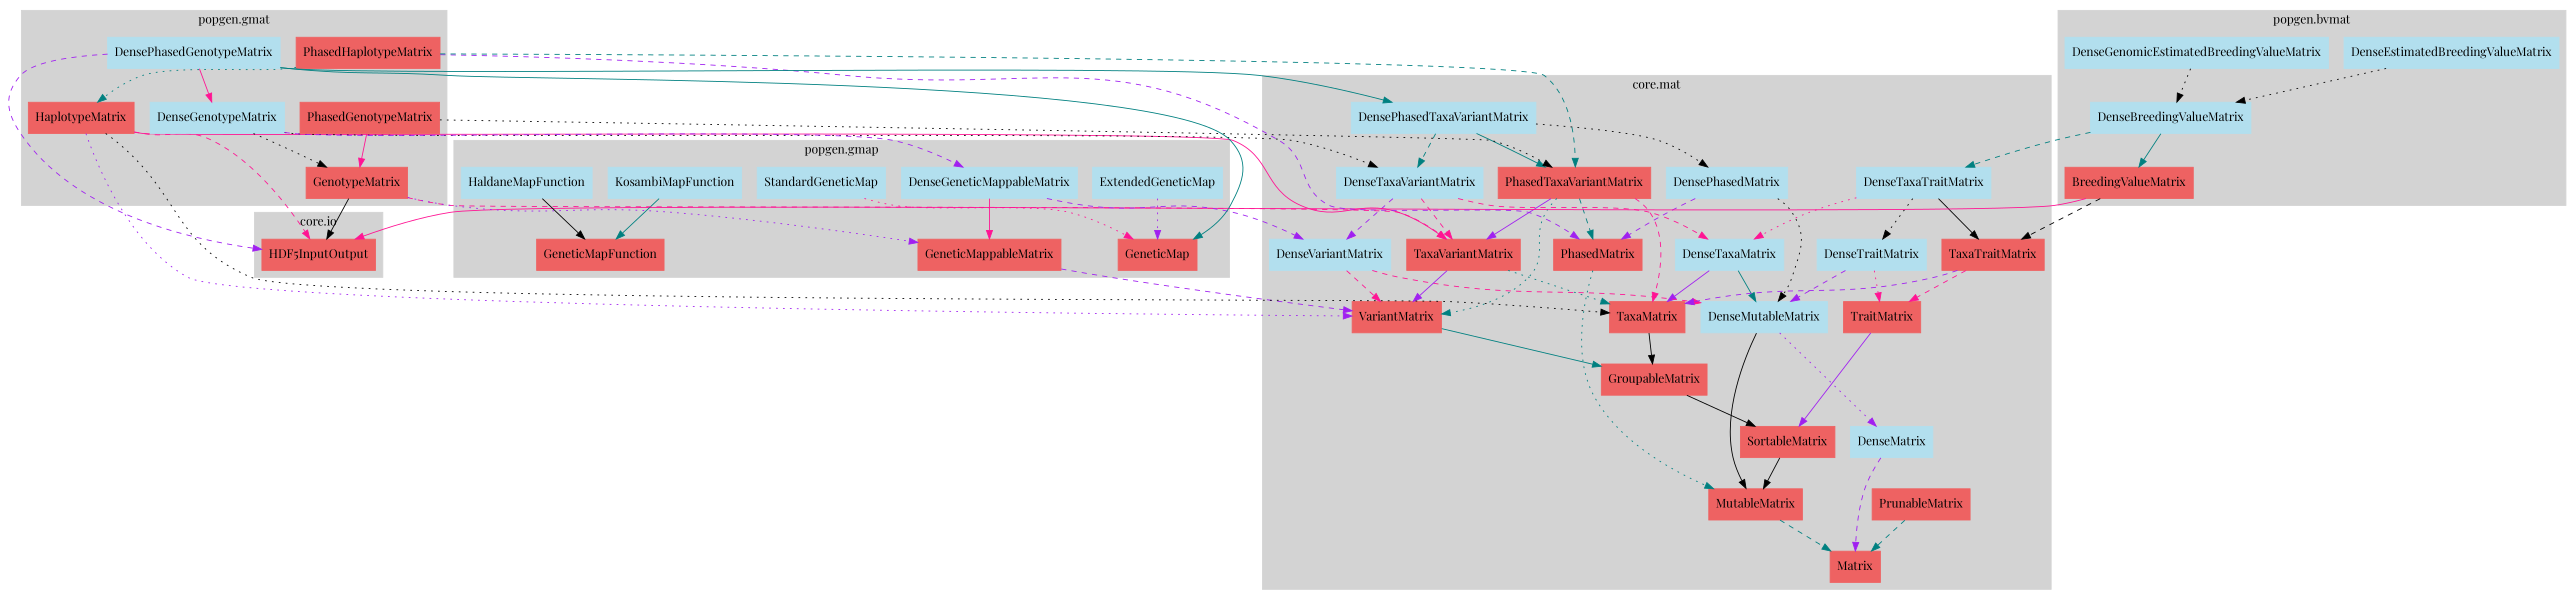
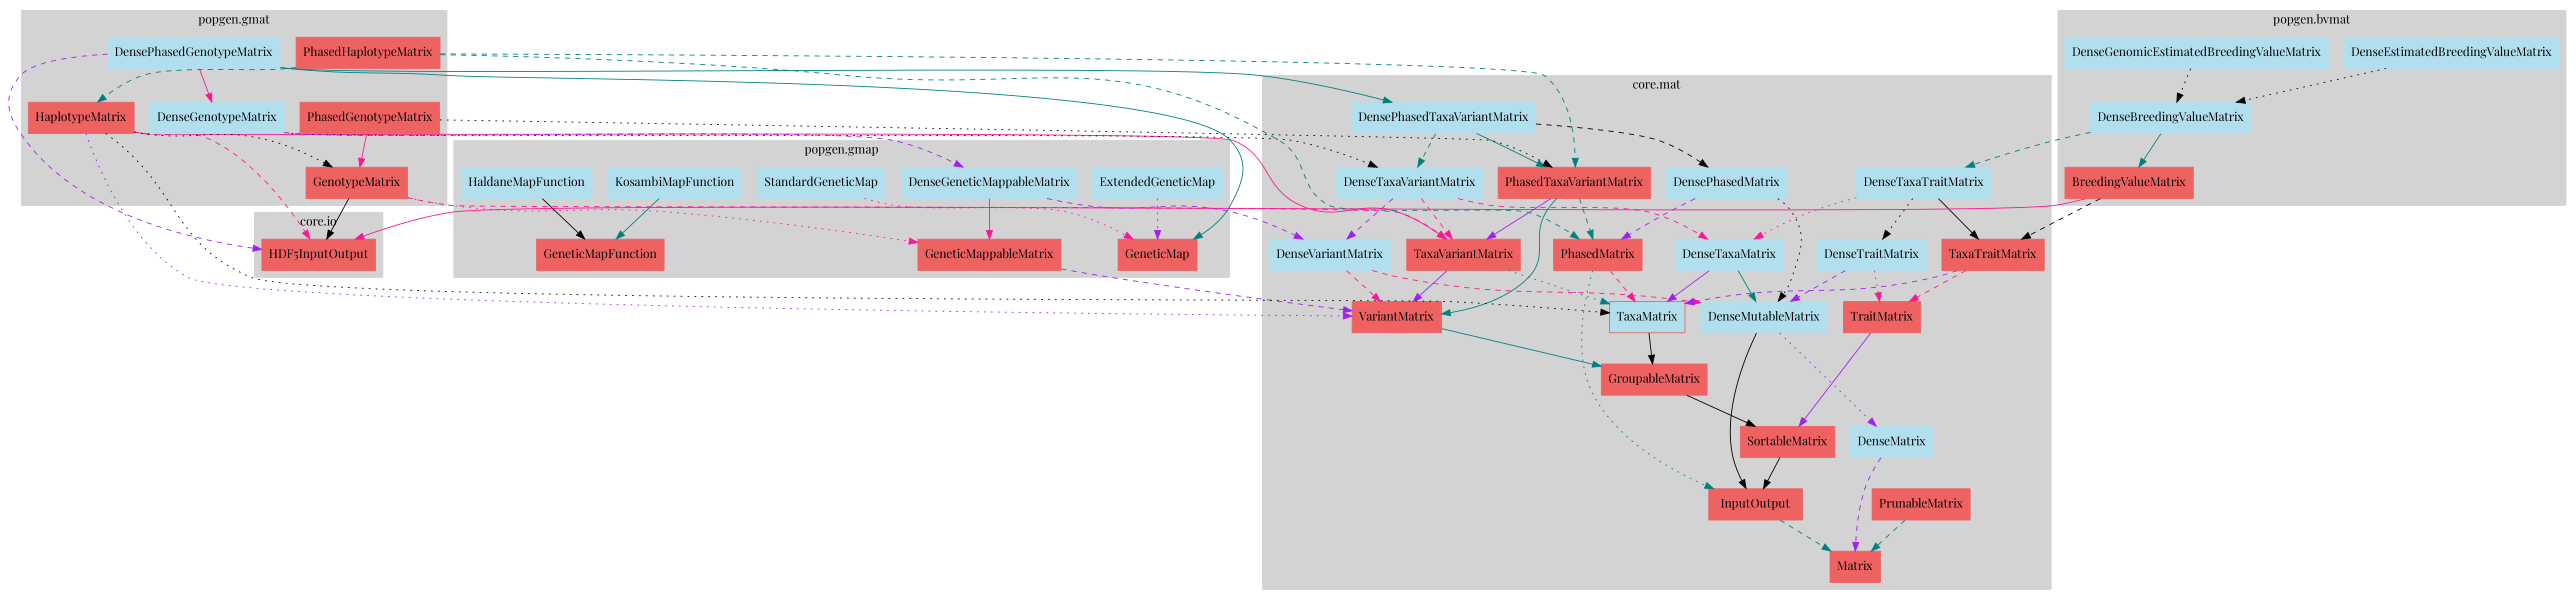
(192, 70) -> (192, 70)
(1031, 78) -> (1031, 78)
(1621, 133) -> (1621, 133)
(286, 148) -> (270, 141)
(684, 213) -> (684, 213)
(1660, 242) -> (1620, 283)
(1534, 271) -> (1534, 271)
(1647, 317) -> (1647, 317)
(1756, 504) -> (1756, 504)
